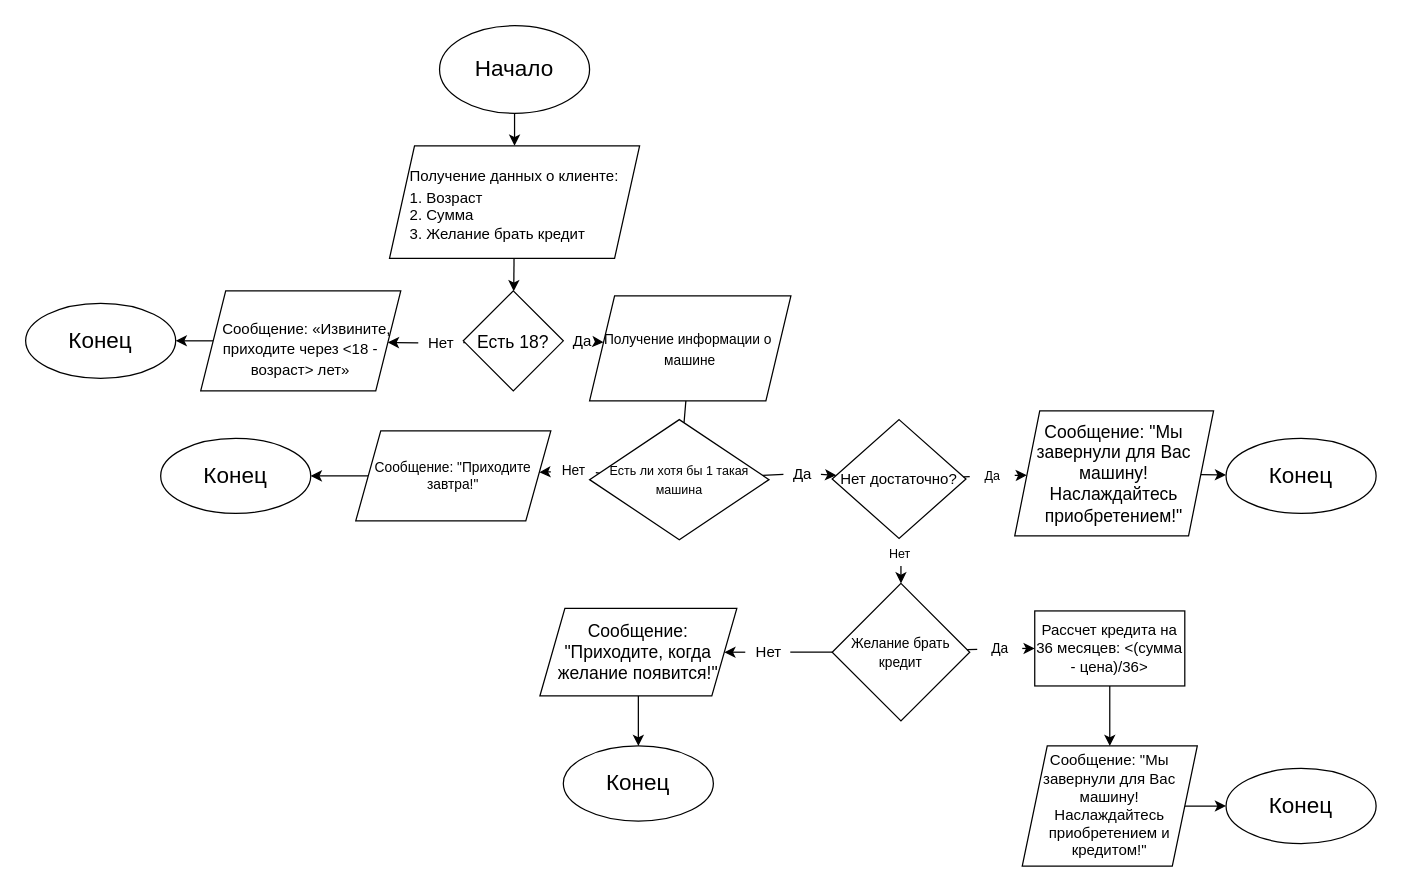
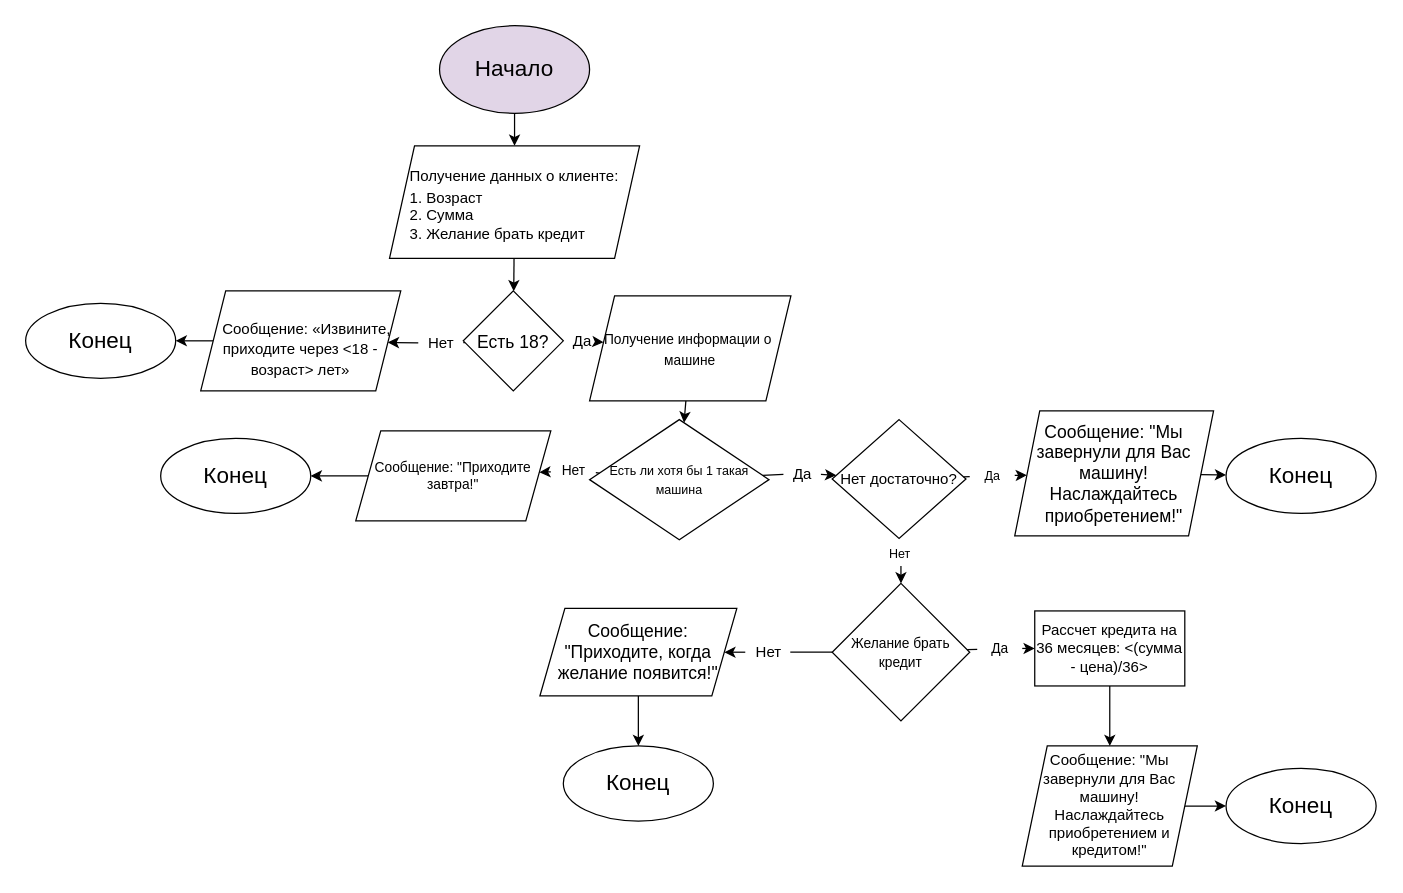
(514, 69) -> (514, 69)
(684, 416) -> (685, 413)
